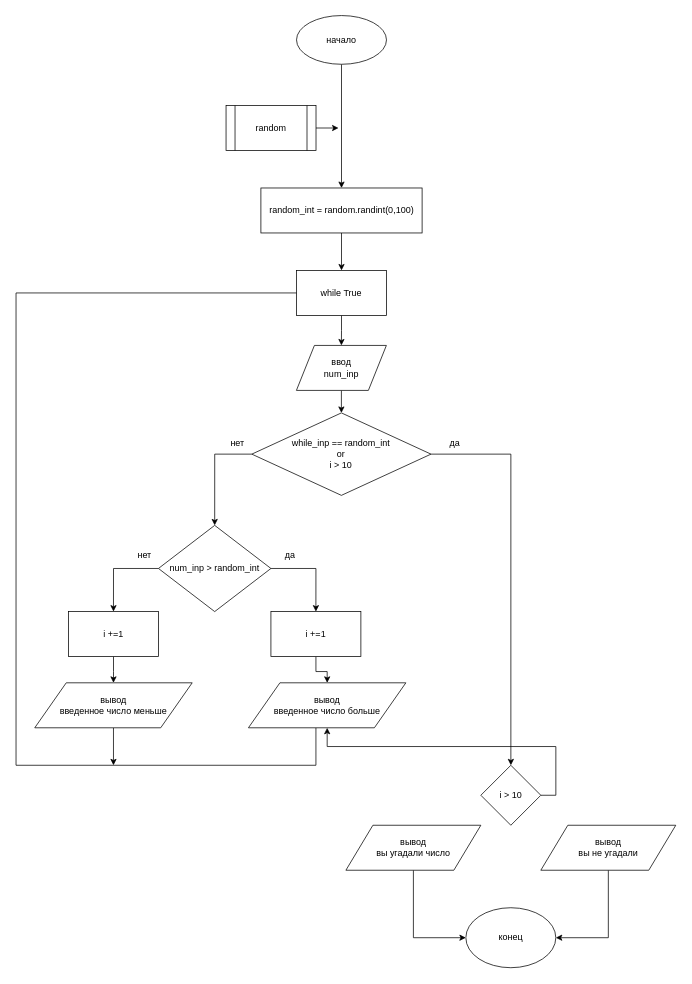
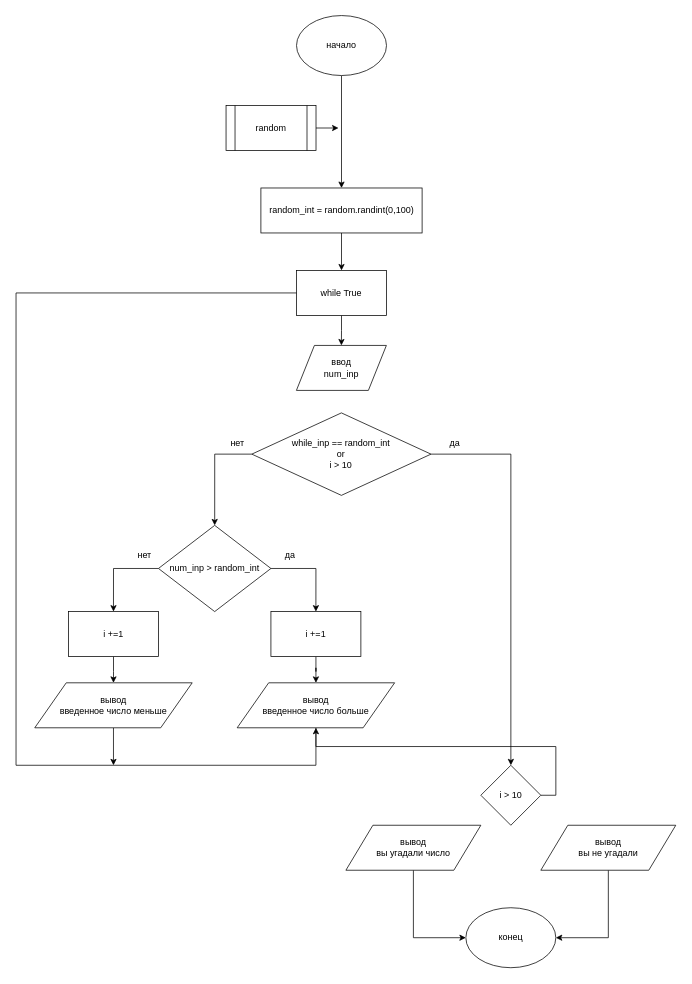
(342, 40) -> (342, 45)
(342, 399) -> none
(327, 705) -> (316, 705)
